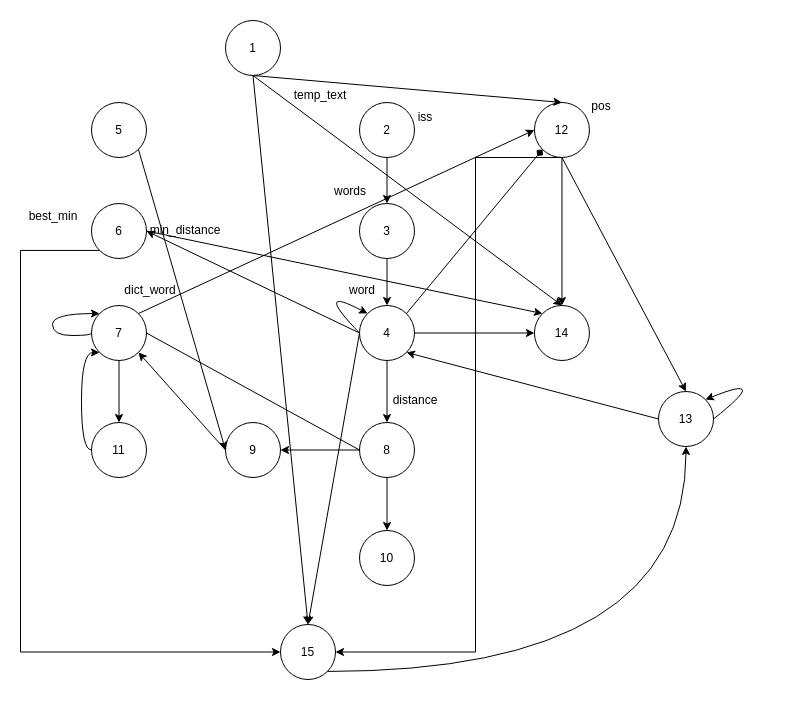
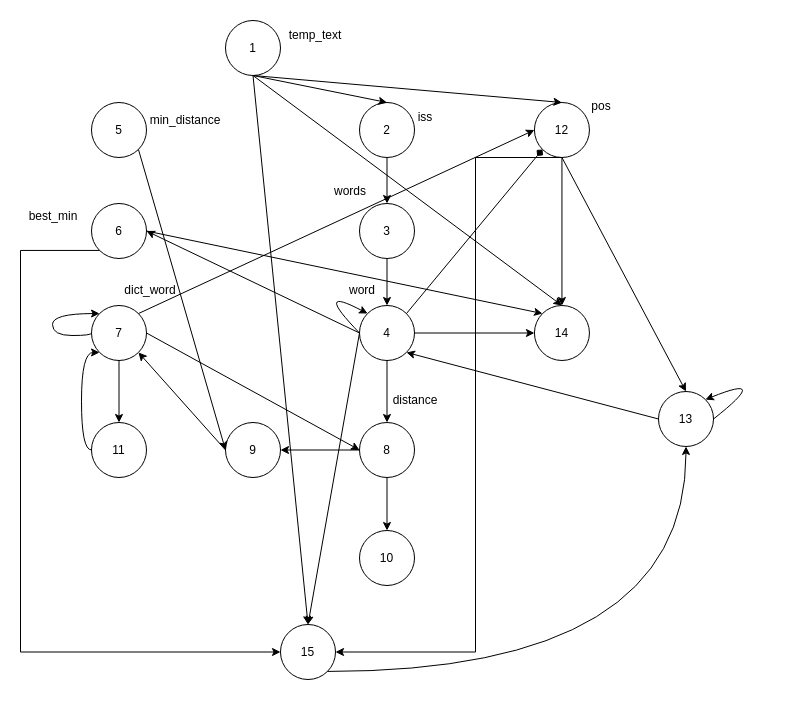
none -> (320, 89)
(321, 96) -> (316, 36)
(186, 231) -> (186, 121)
(352, 446) -> (351, 445)
